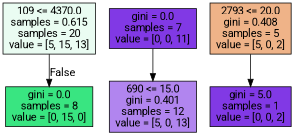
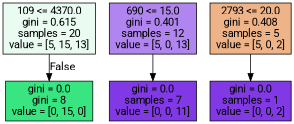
(49, 29) -> (49, 29)
(153, 61) -> (153, 64)
(49, 107) -> (49, 101)
(251, 107) -> (251, 101)
